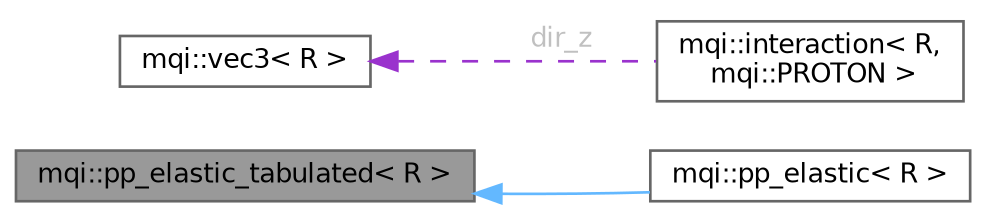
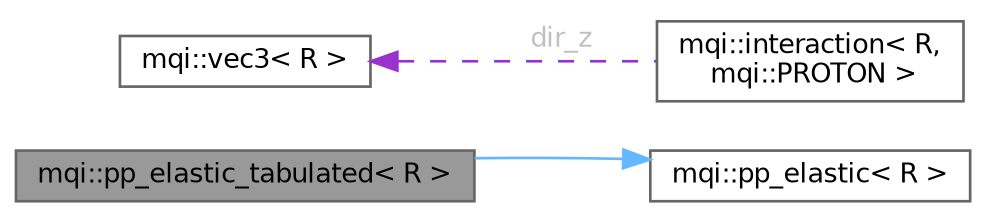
(576, 194) -> (549, 158)
